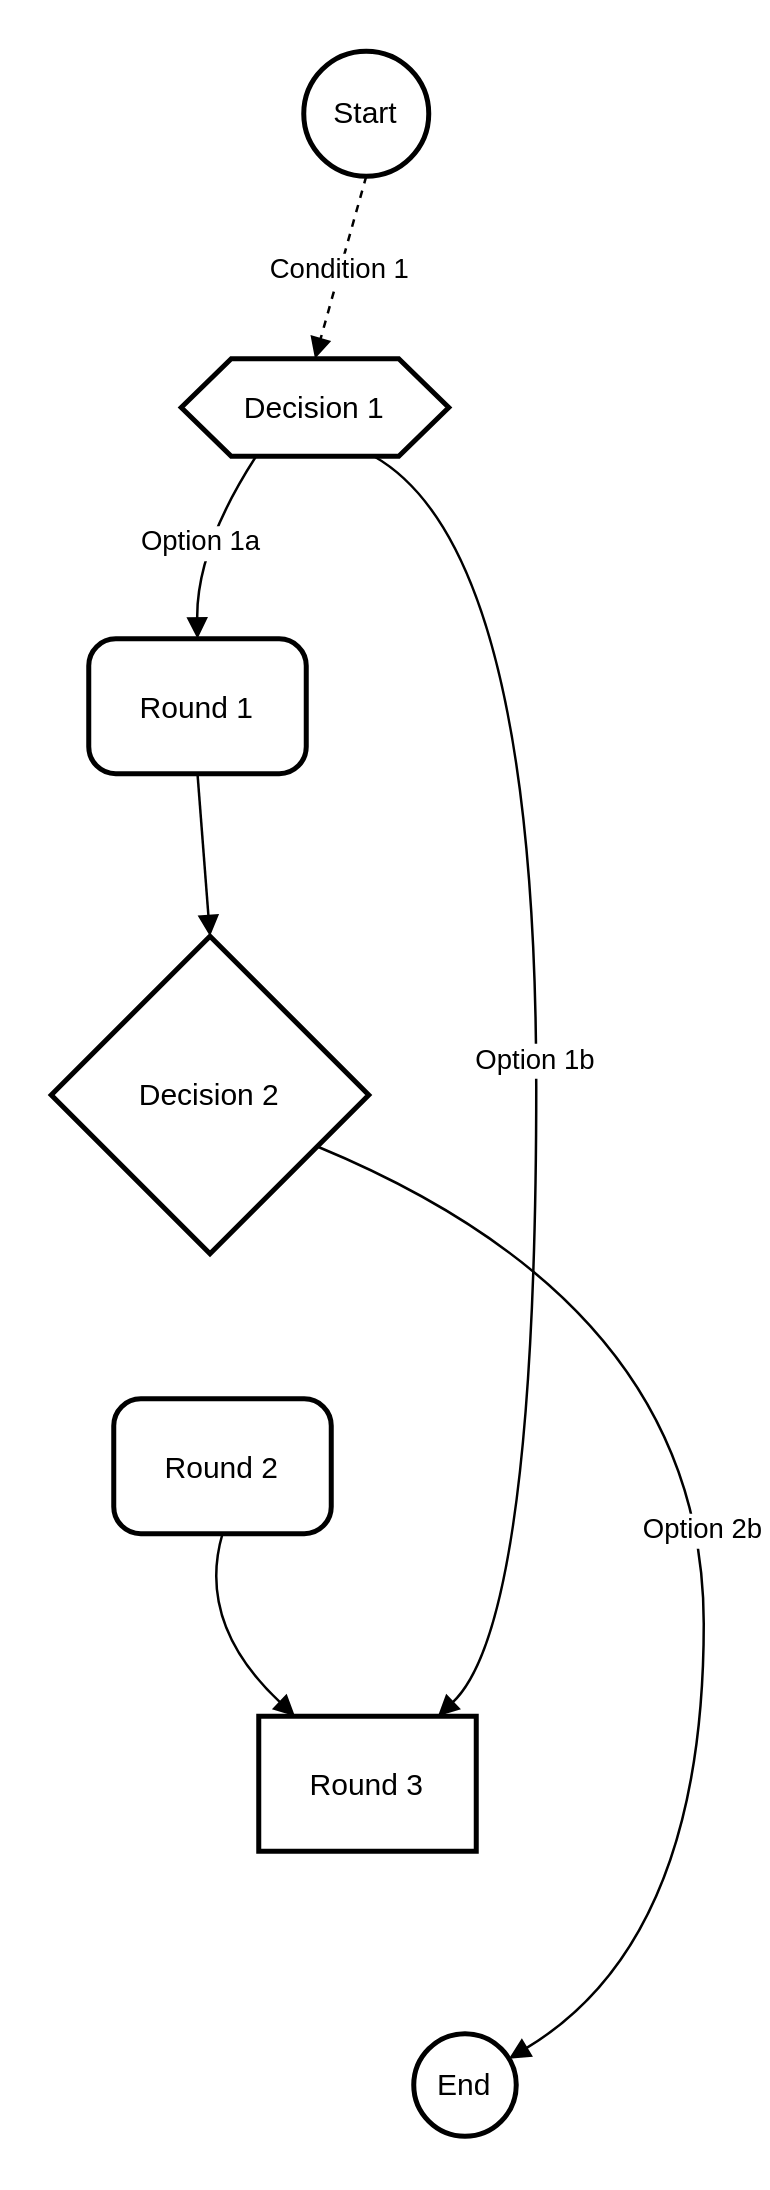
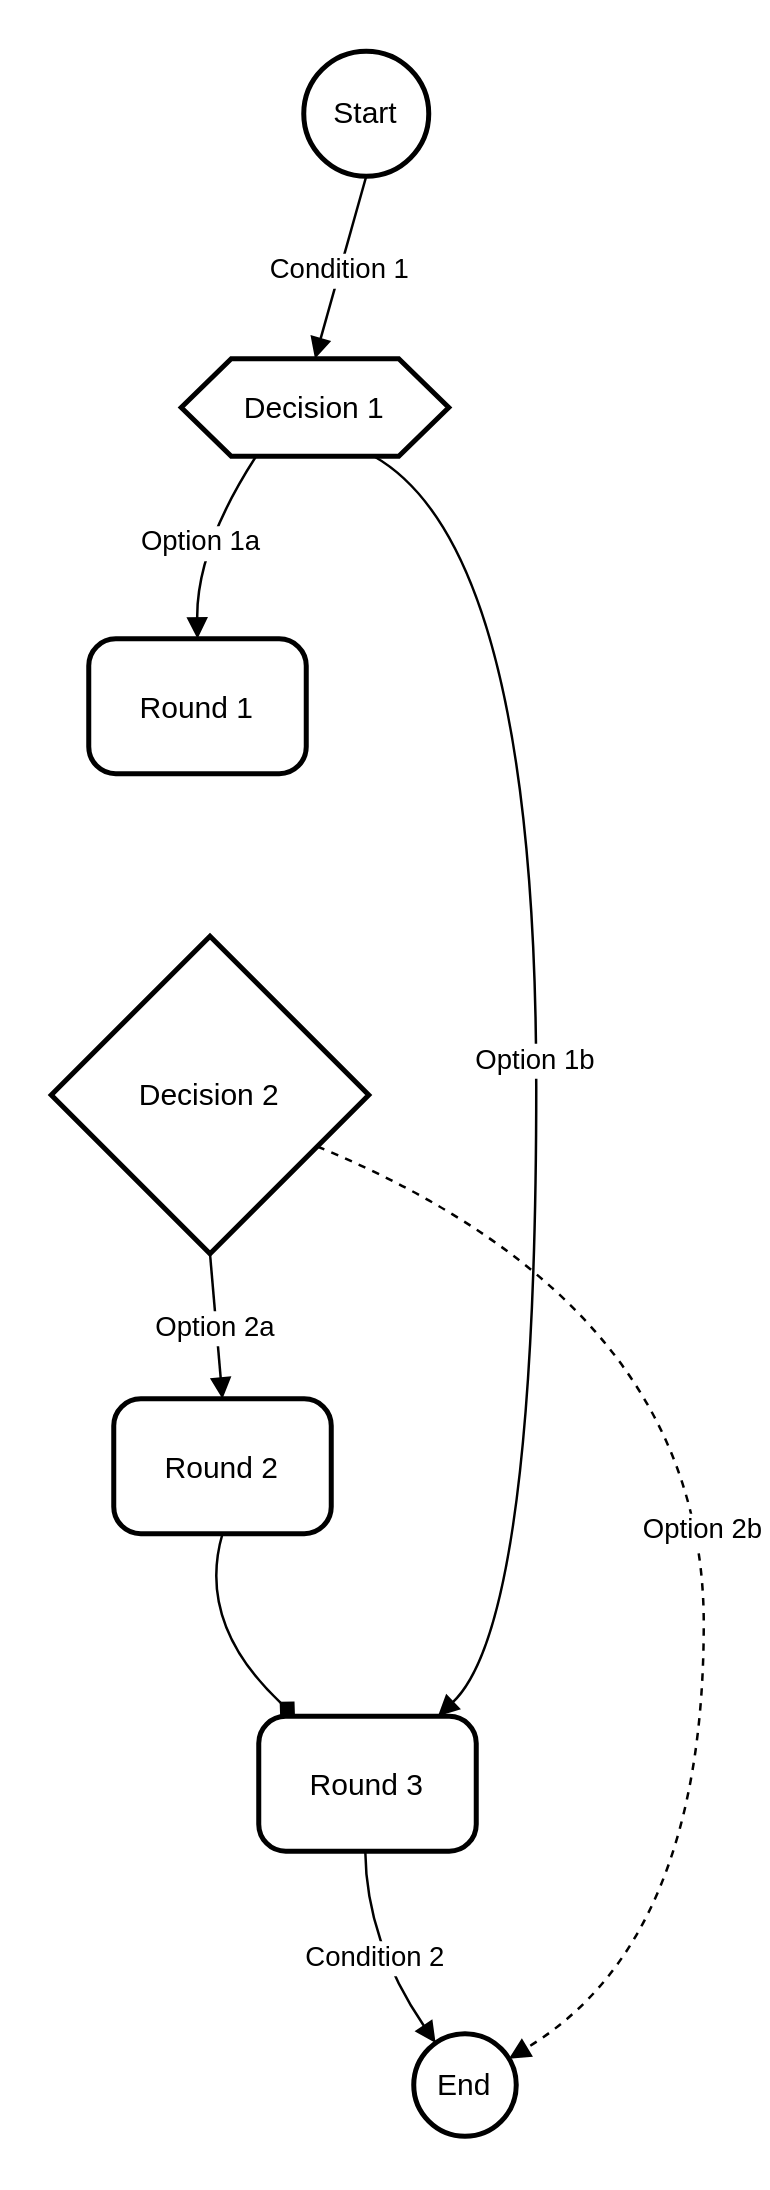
(355, 216) -> (355, 216)
(203, 847) -> none
none -> (216, 1319)
(279, 1701) -> (280, 1702)
(368, 1784) -> (368, 1784)
(681, 1823) -> (681, 1823)
none -> (372, 1910)
